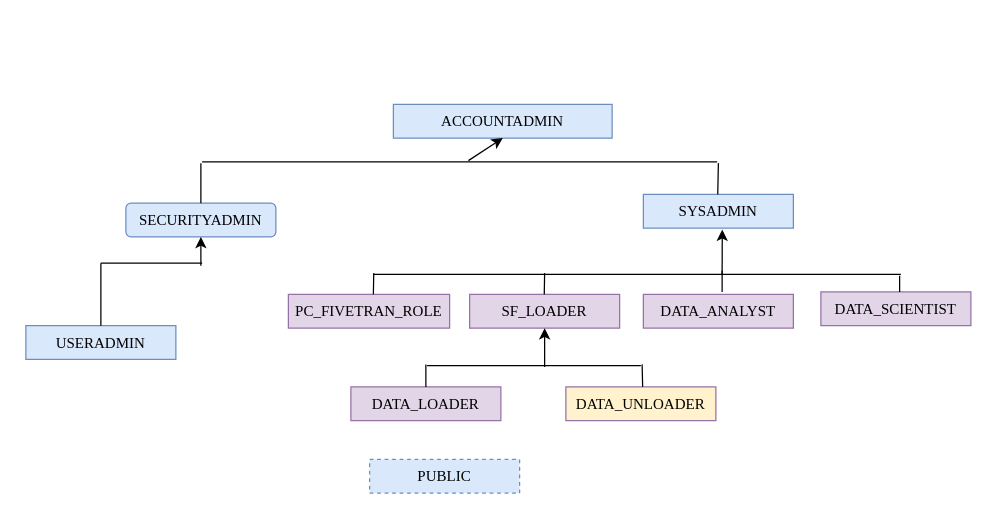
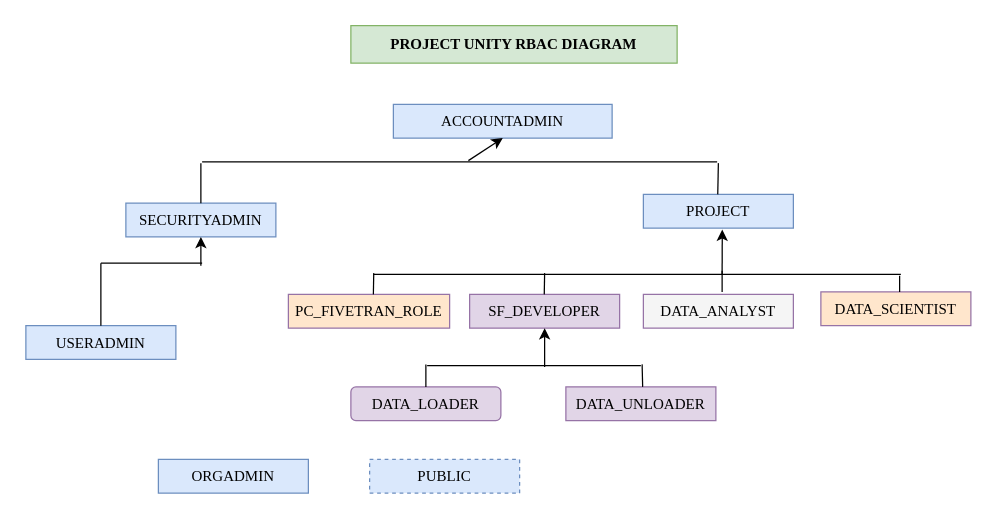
none -> (514, 44)
(718, 212) -> (718, 212)
(201, 220) -> (201, 220)
(896, 309) -> (896, 309)
(369, 311) -> (369, 311)
(718, 311) -> (718, 311)
(544, 312) -> (544, 312)
(426, 404) -> (426, 404)
(641, 404) -> (641, 404)
none -> (233, 476)
